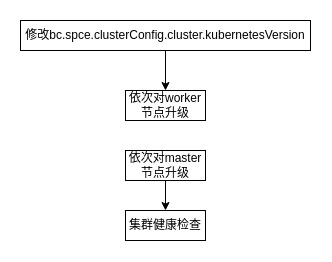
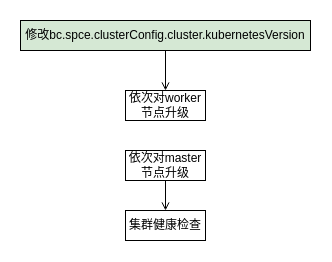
(166, 36) -> (166, 36)
(166, 82) -> (166, 83)
(166, 202) -> (166, 203)
